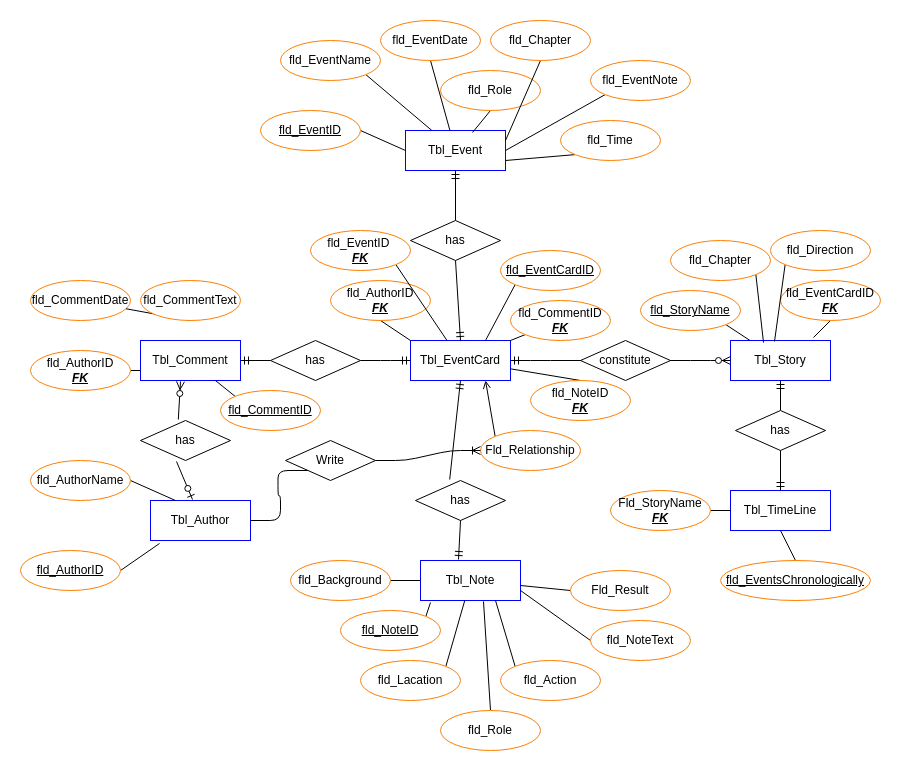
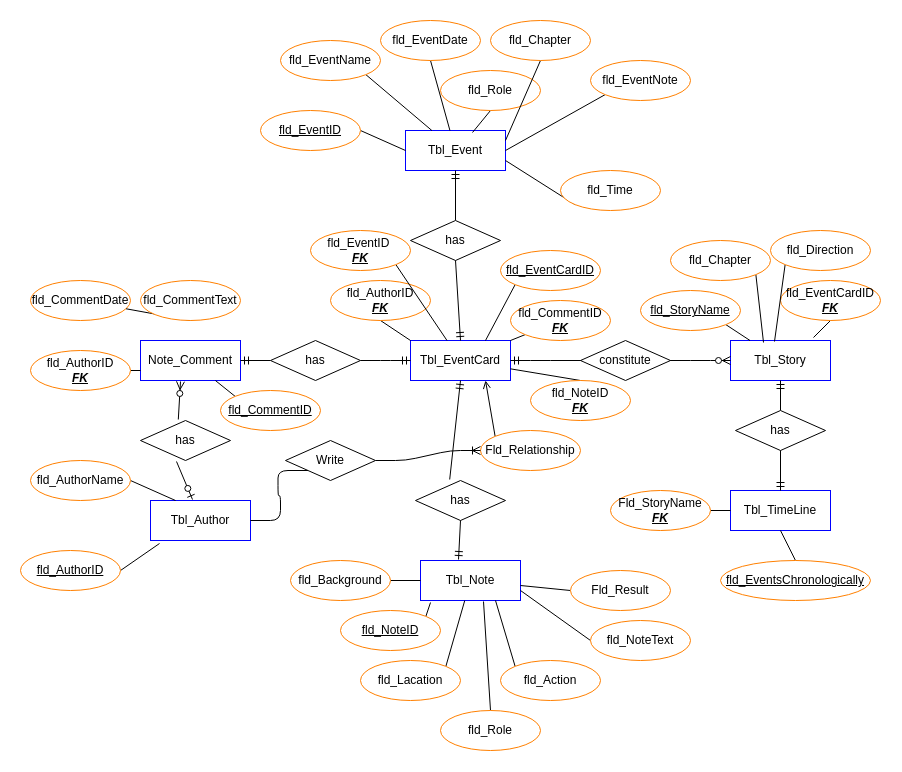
(611, 141) -> (611, 191)
(191, 361) -> (191, 361)
